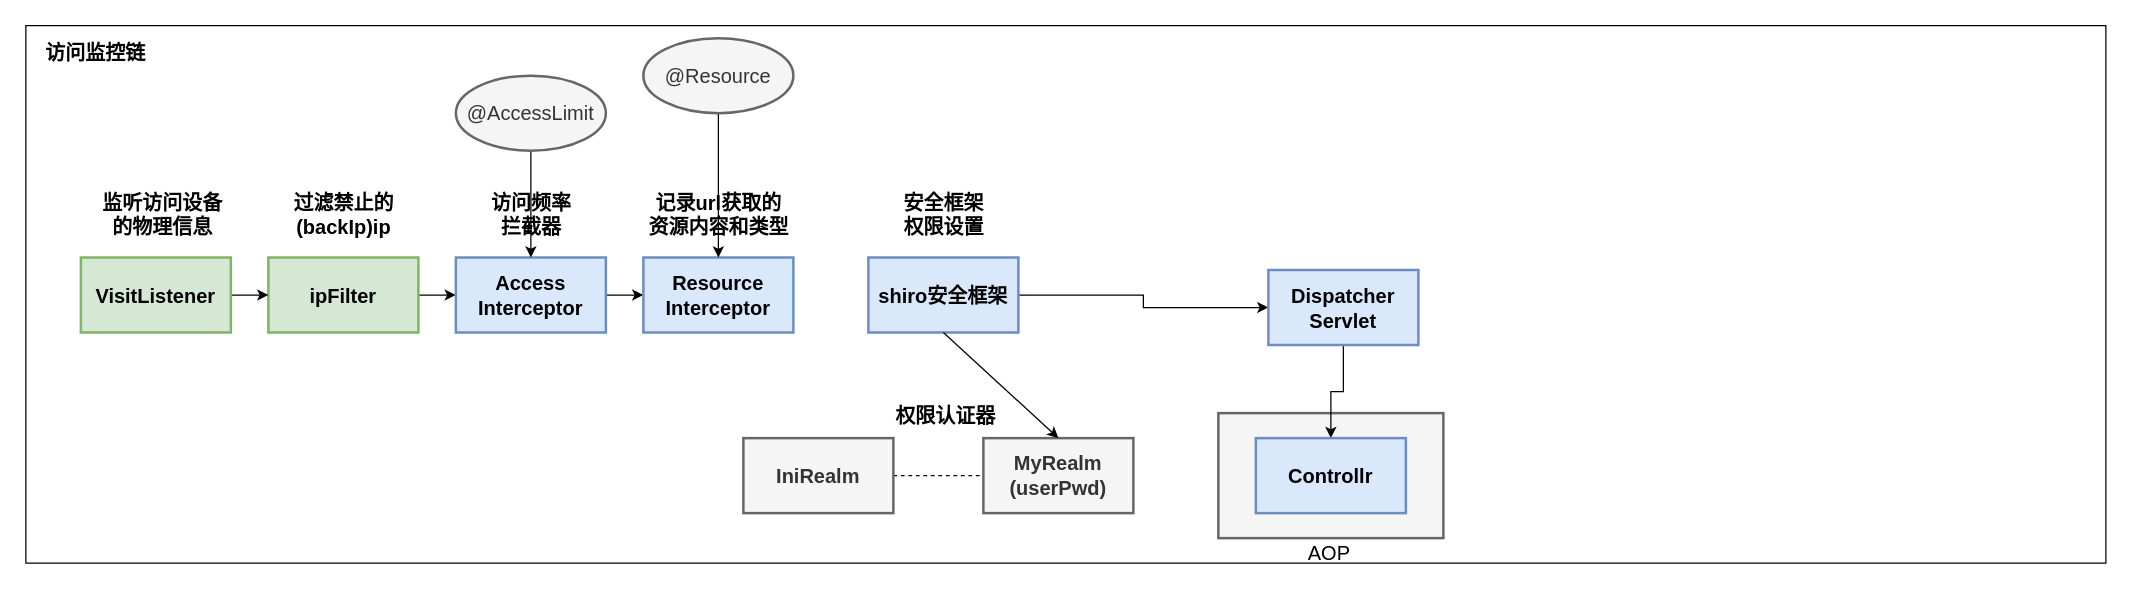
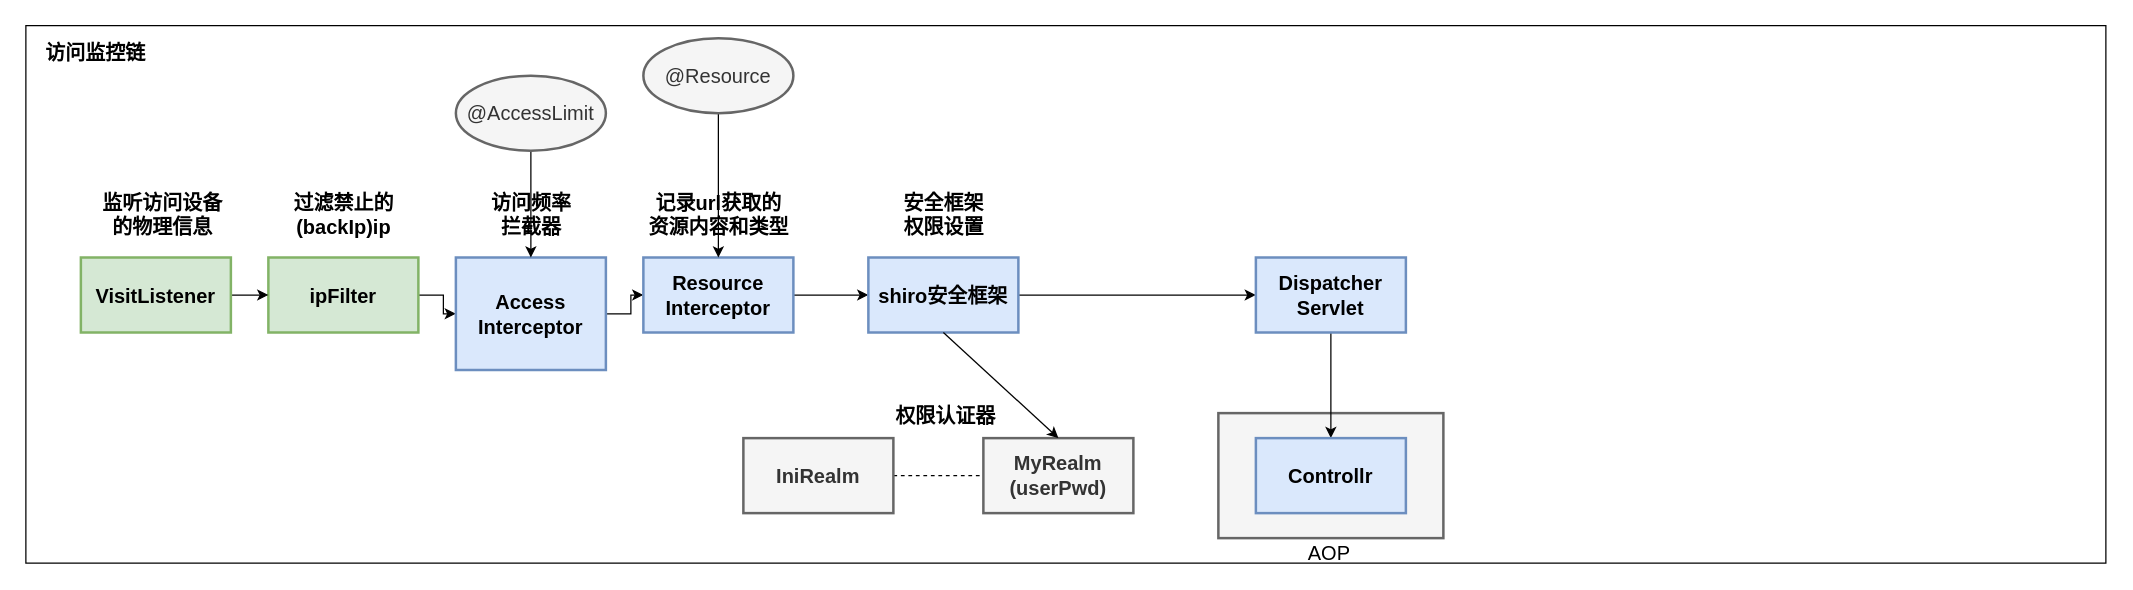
(531, 295) -> (531, 314)
none -> (826, 295)
(1343, 308) -> (1331, 295)
